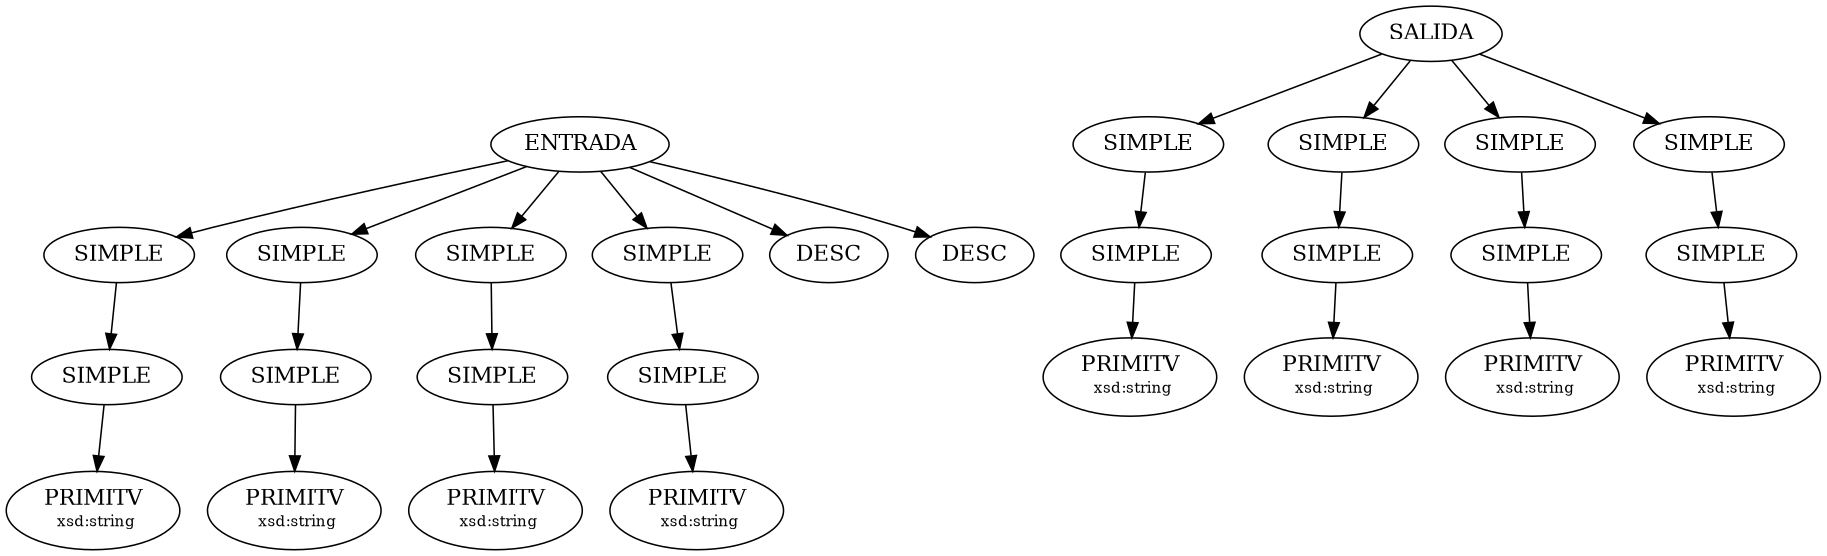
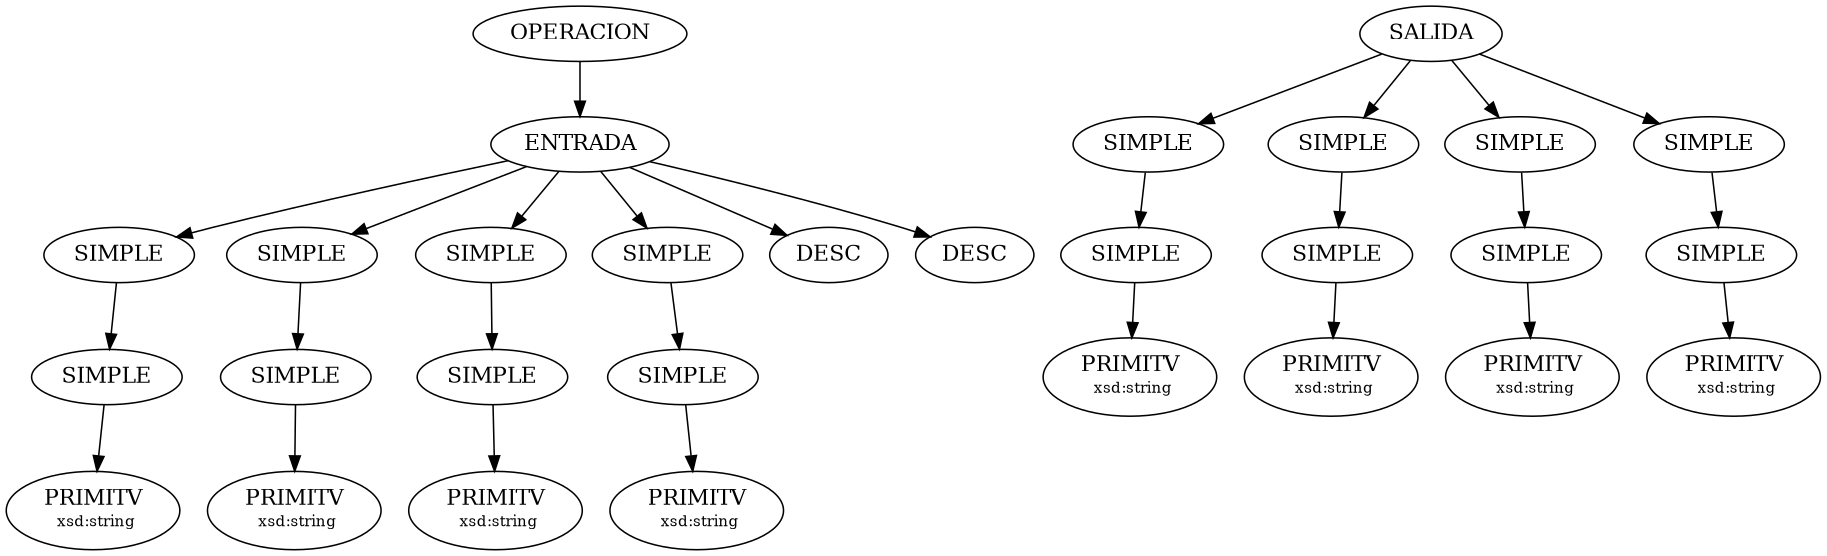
none -> (580, 34)
